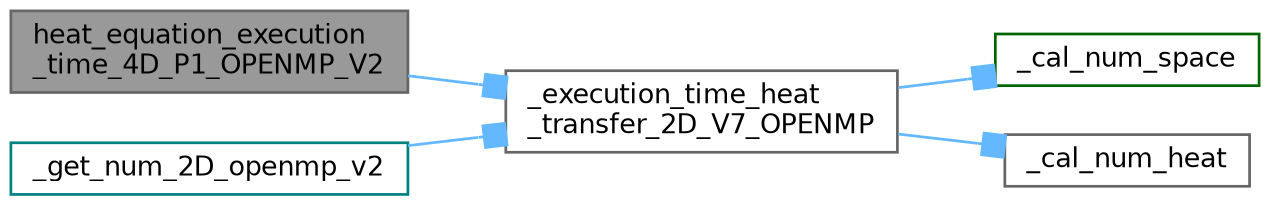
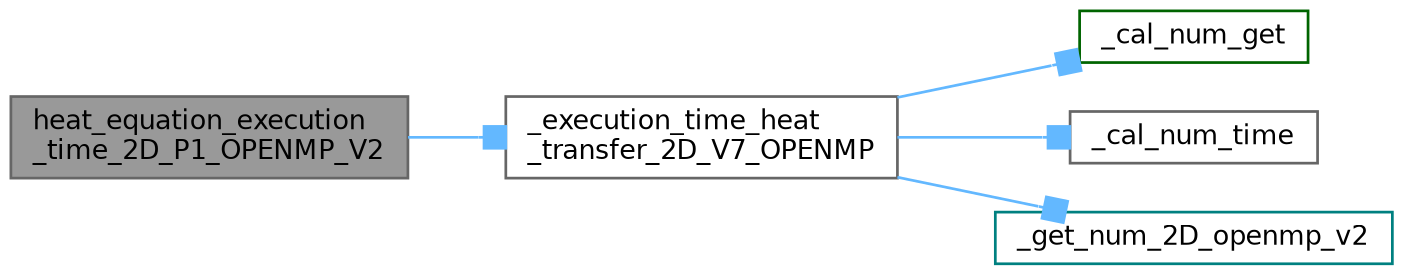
(209, 52) -> (209, 137)
(1127, 60) -> (1194, 37)
(443, 141) -> (968, 192)
(1127, 160) -> (1194, 137)
